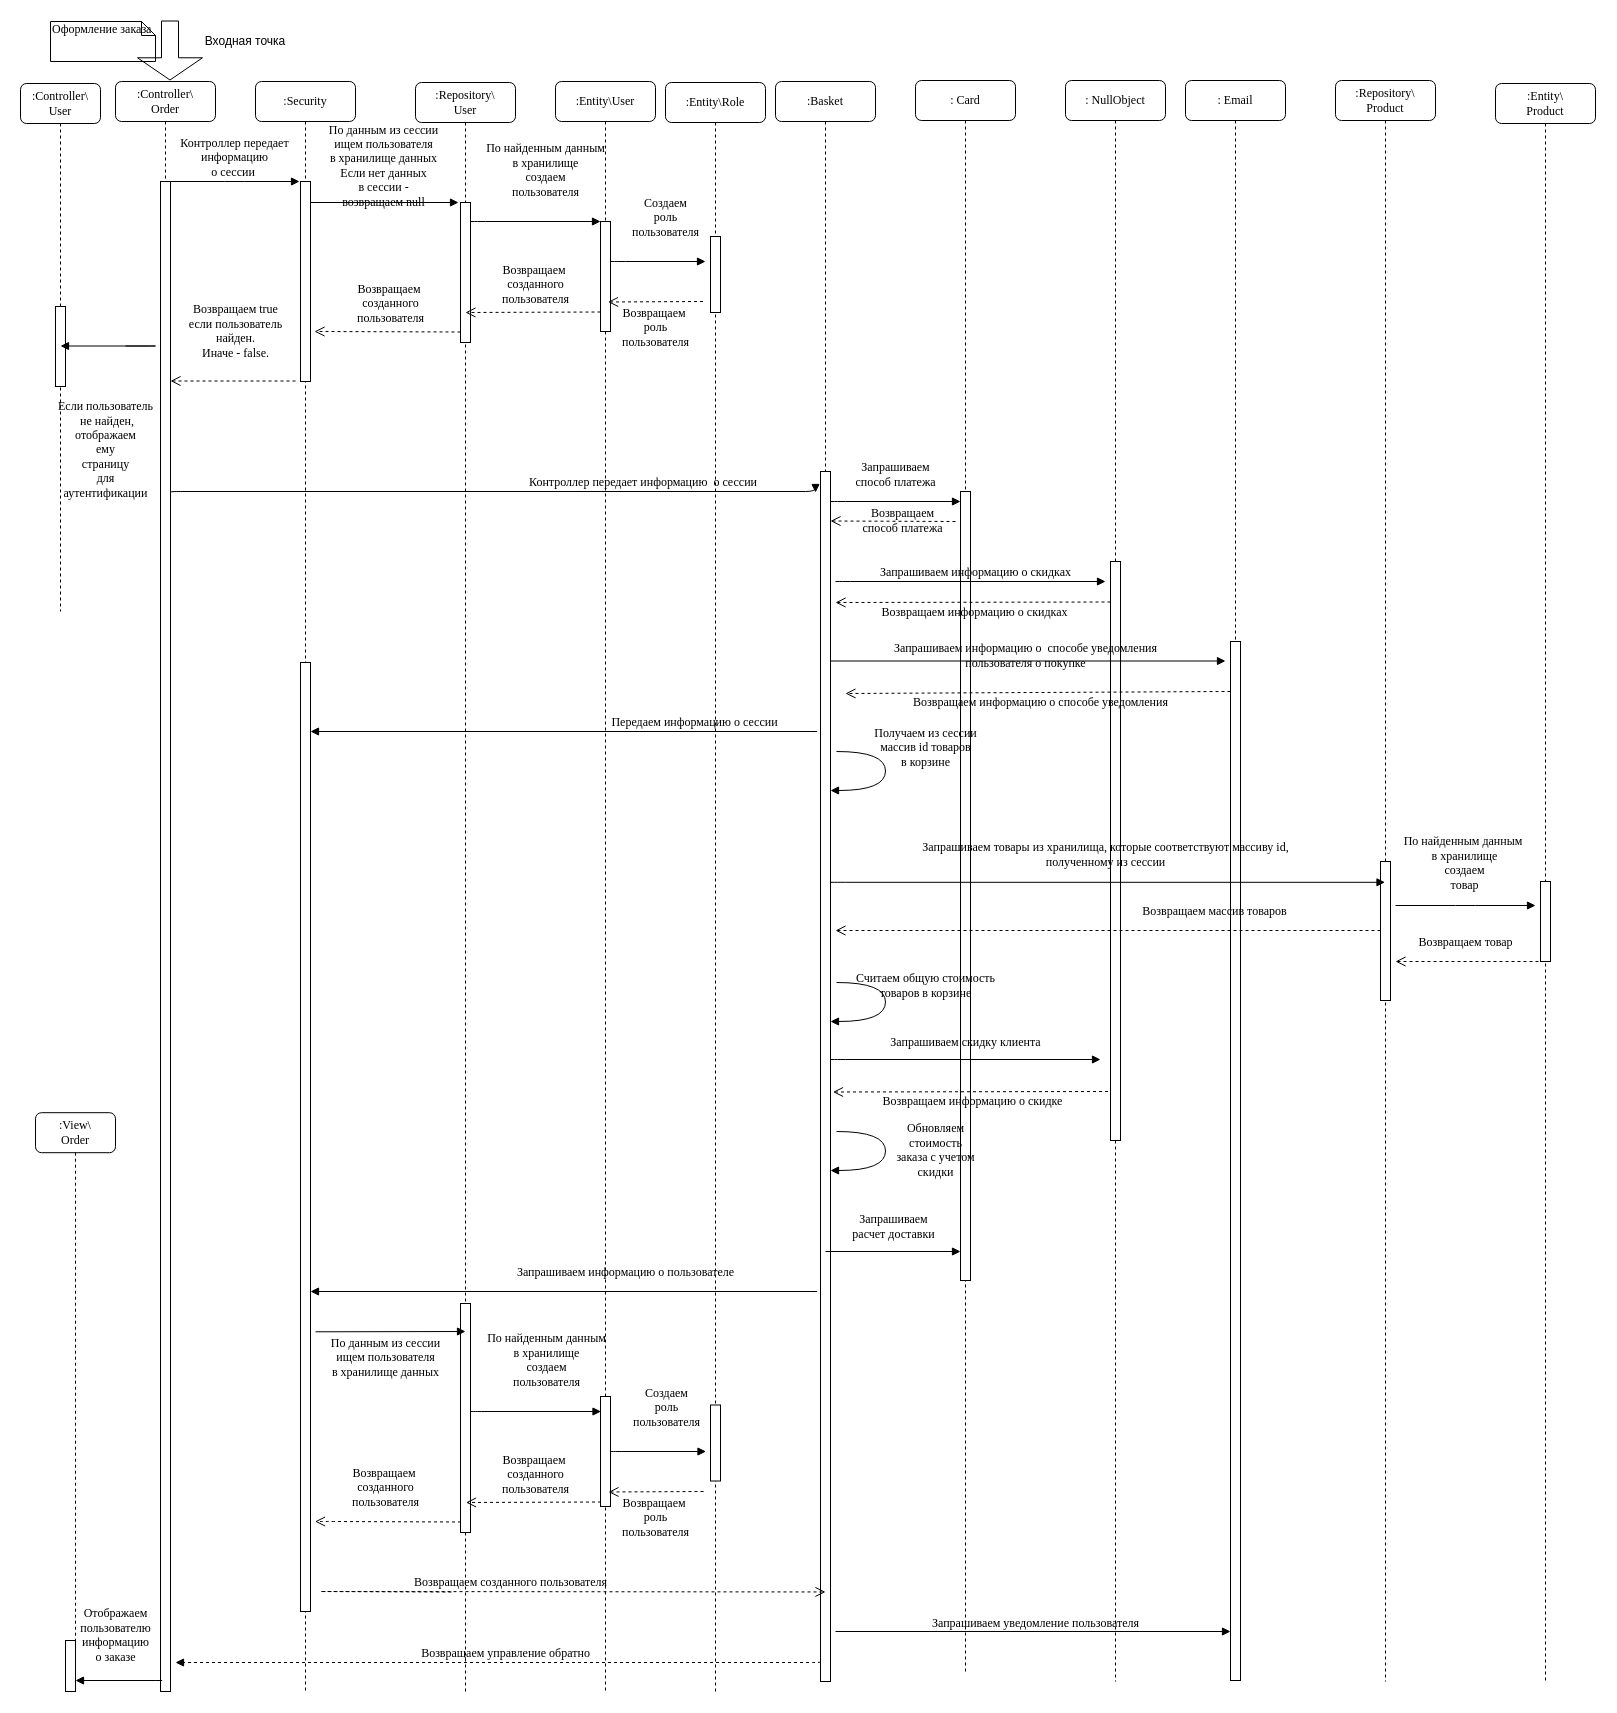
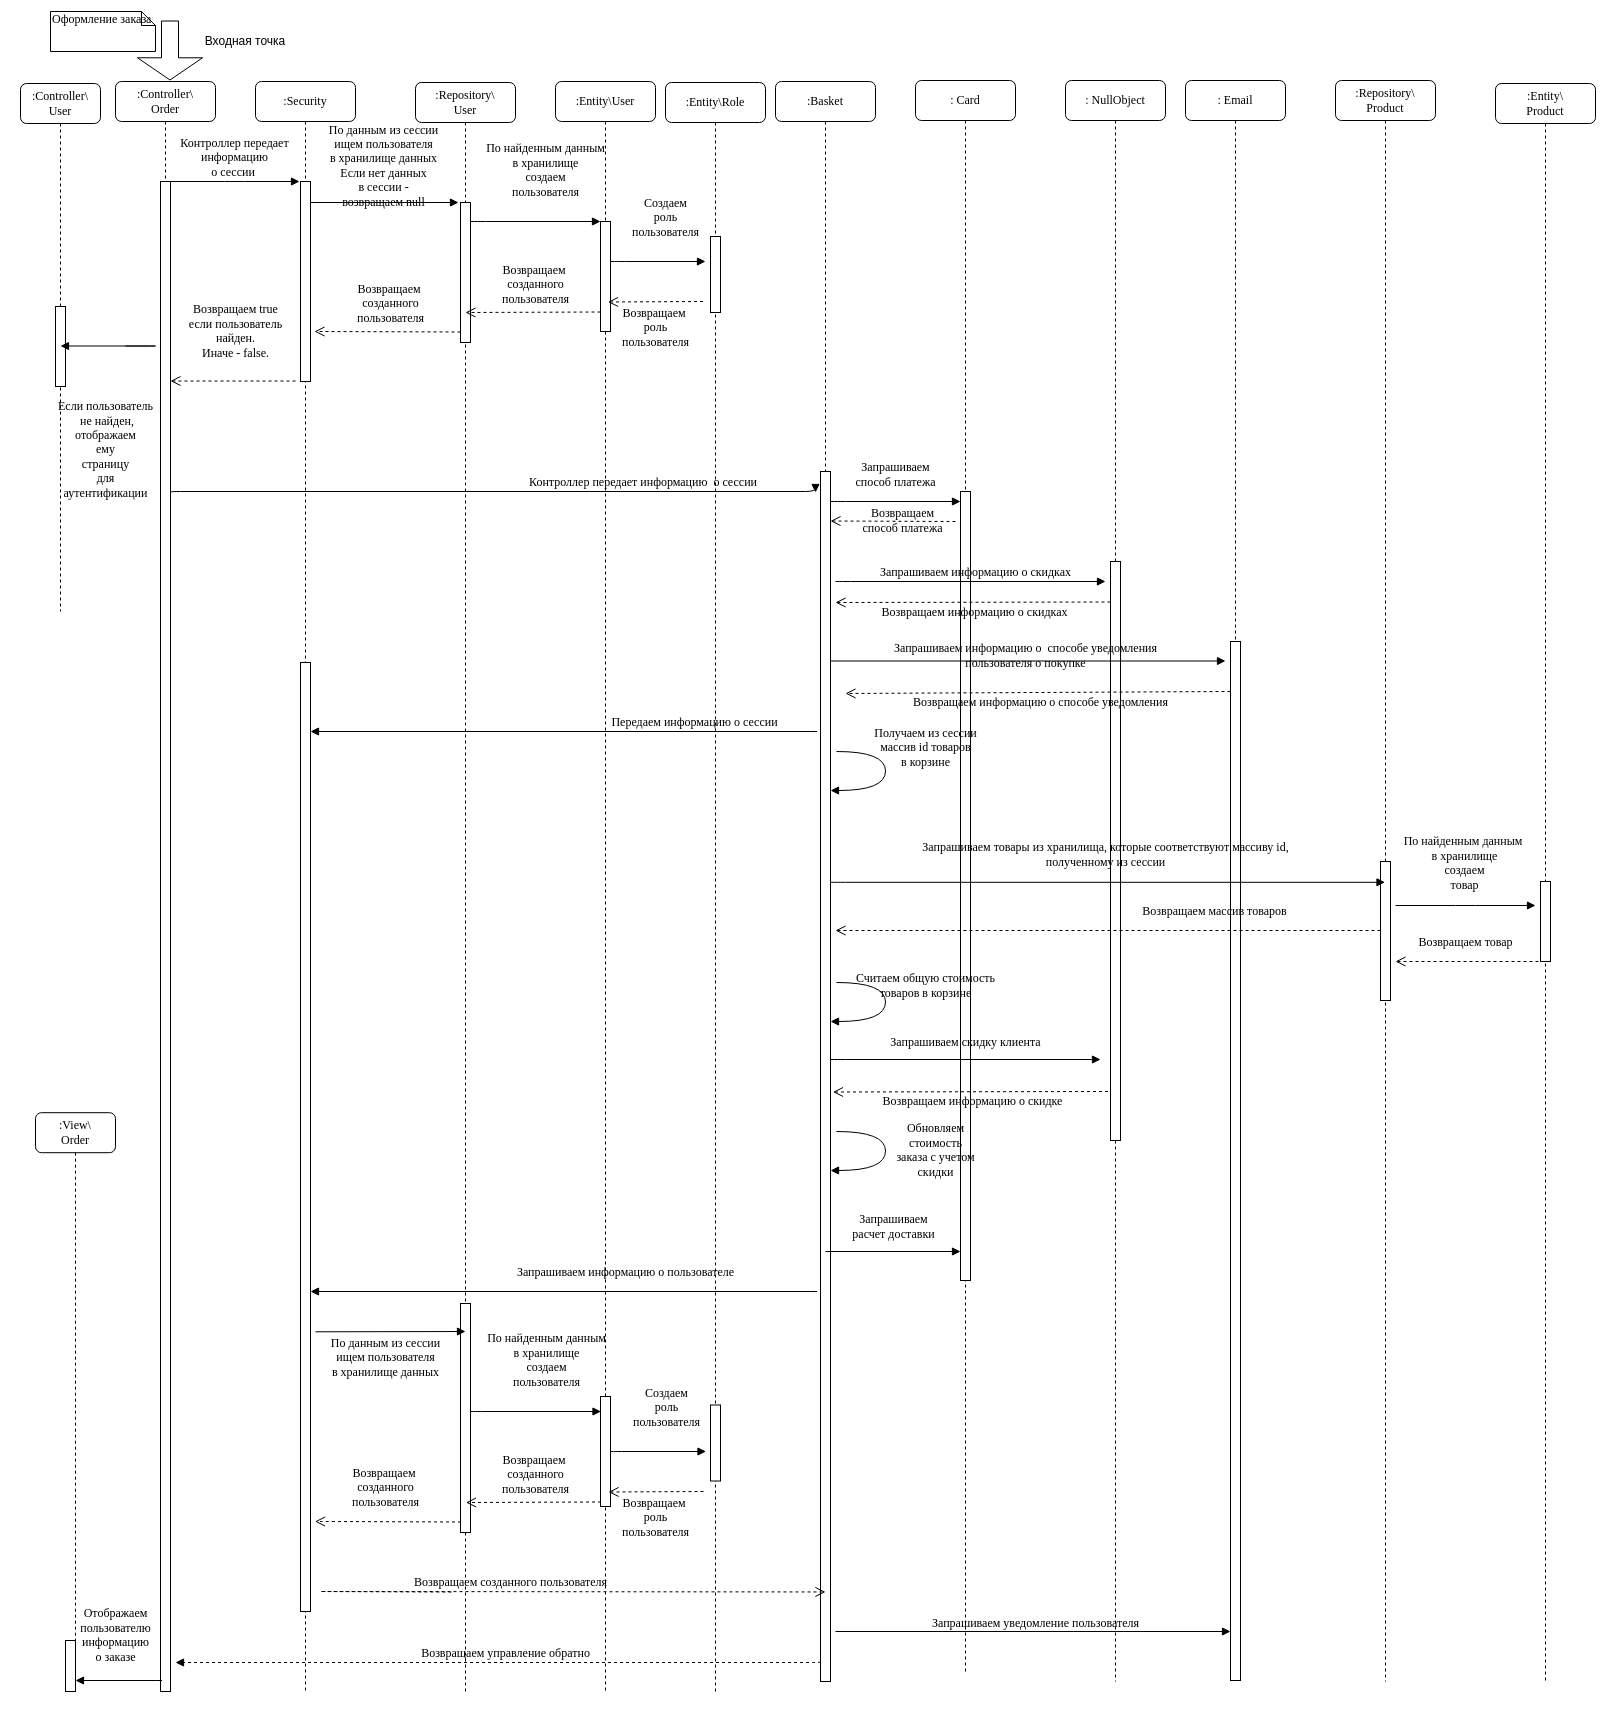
(103, 42) -> (103, 32)
